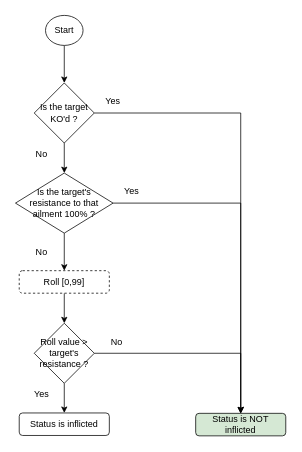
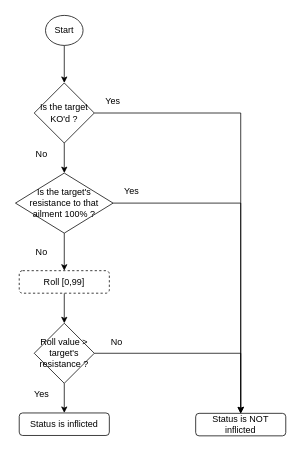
(240, 424) -> (240, 424)
